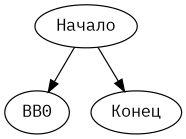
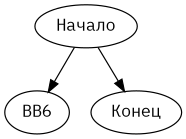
(37, 112) -> (37, 112)
